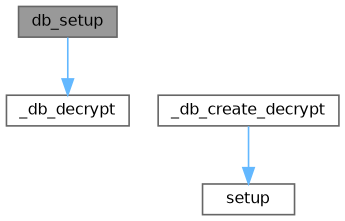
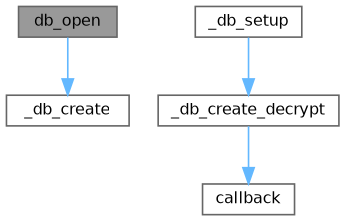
(68, 22) -> (68, 22)
none -> (249, 22)
(68, 111) -> (68, 111)
(249, 199) -> (249, 199)
